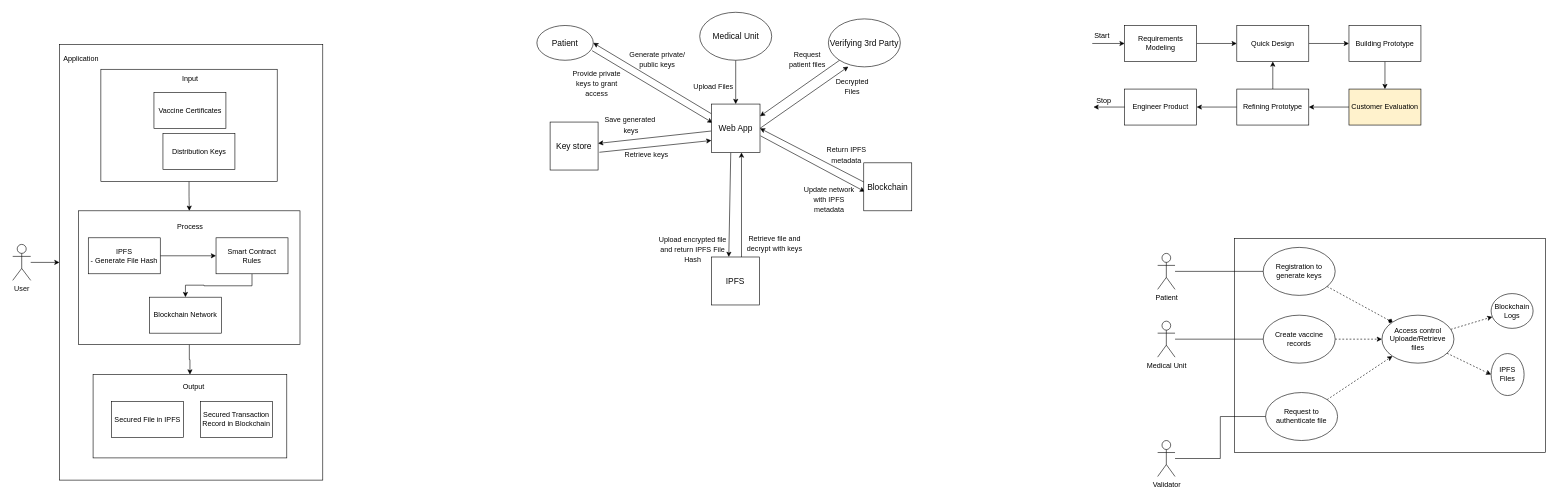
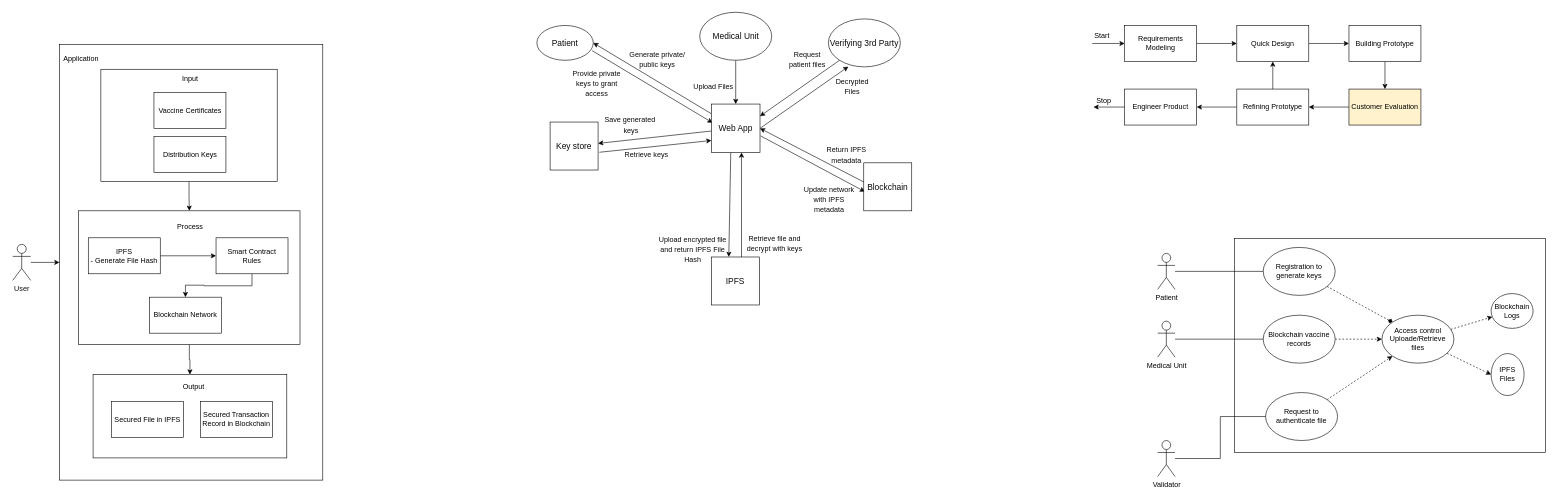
(199, 152) -> (190, 155)
(1299, 339) -> (1299, 339)
